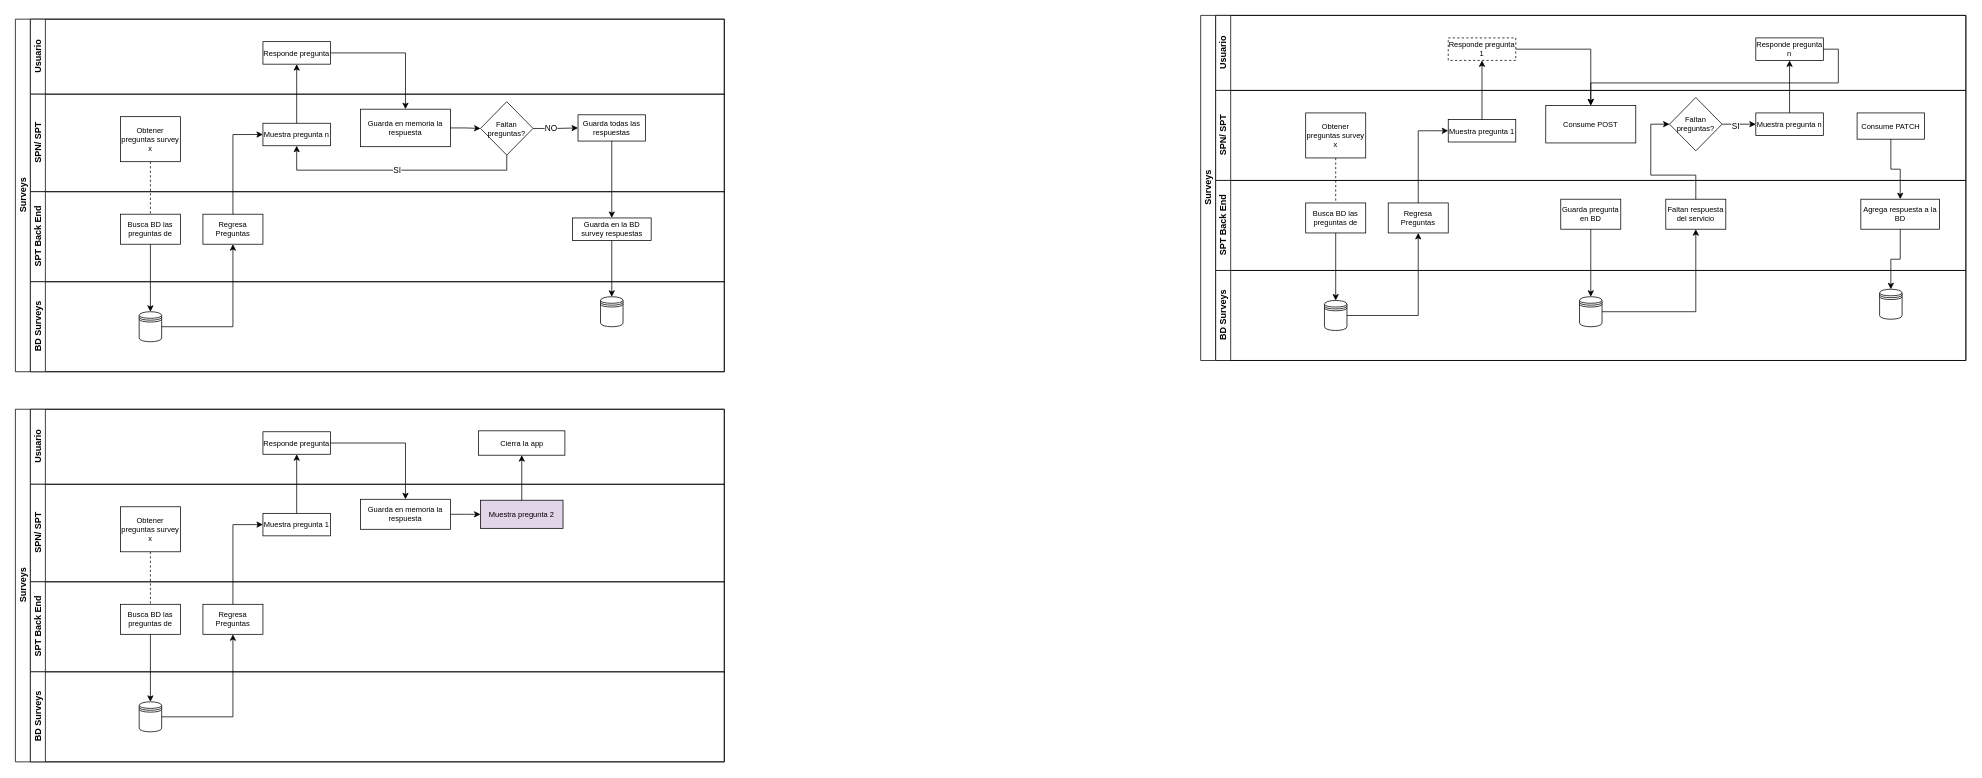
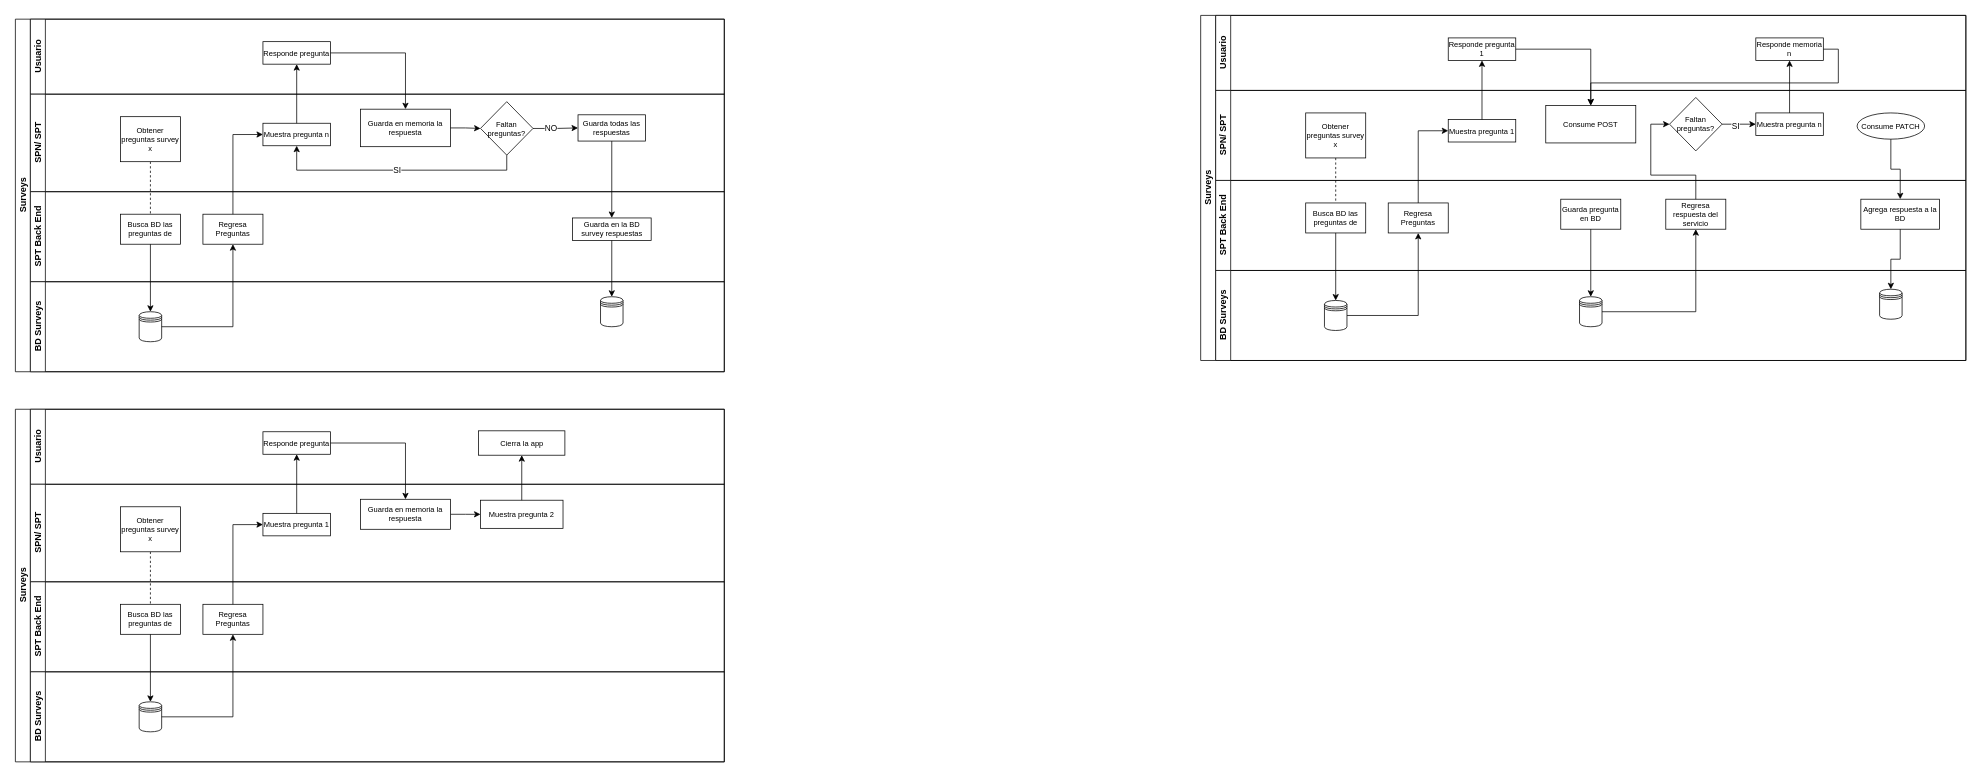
(1482, 49) -> (1482, 49)
(1789, 49) -> (1789, 49)
(1890, 126) -> (1890, 126)
(1695, 214) -> (1695, 214)
(522, 514) -> (522, 514)
